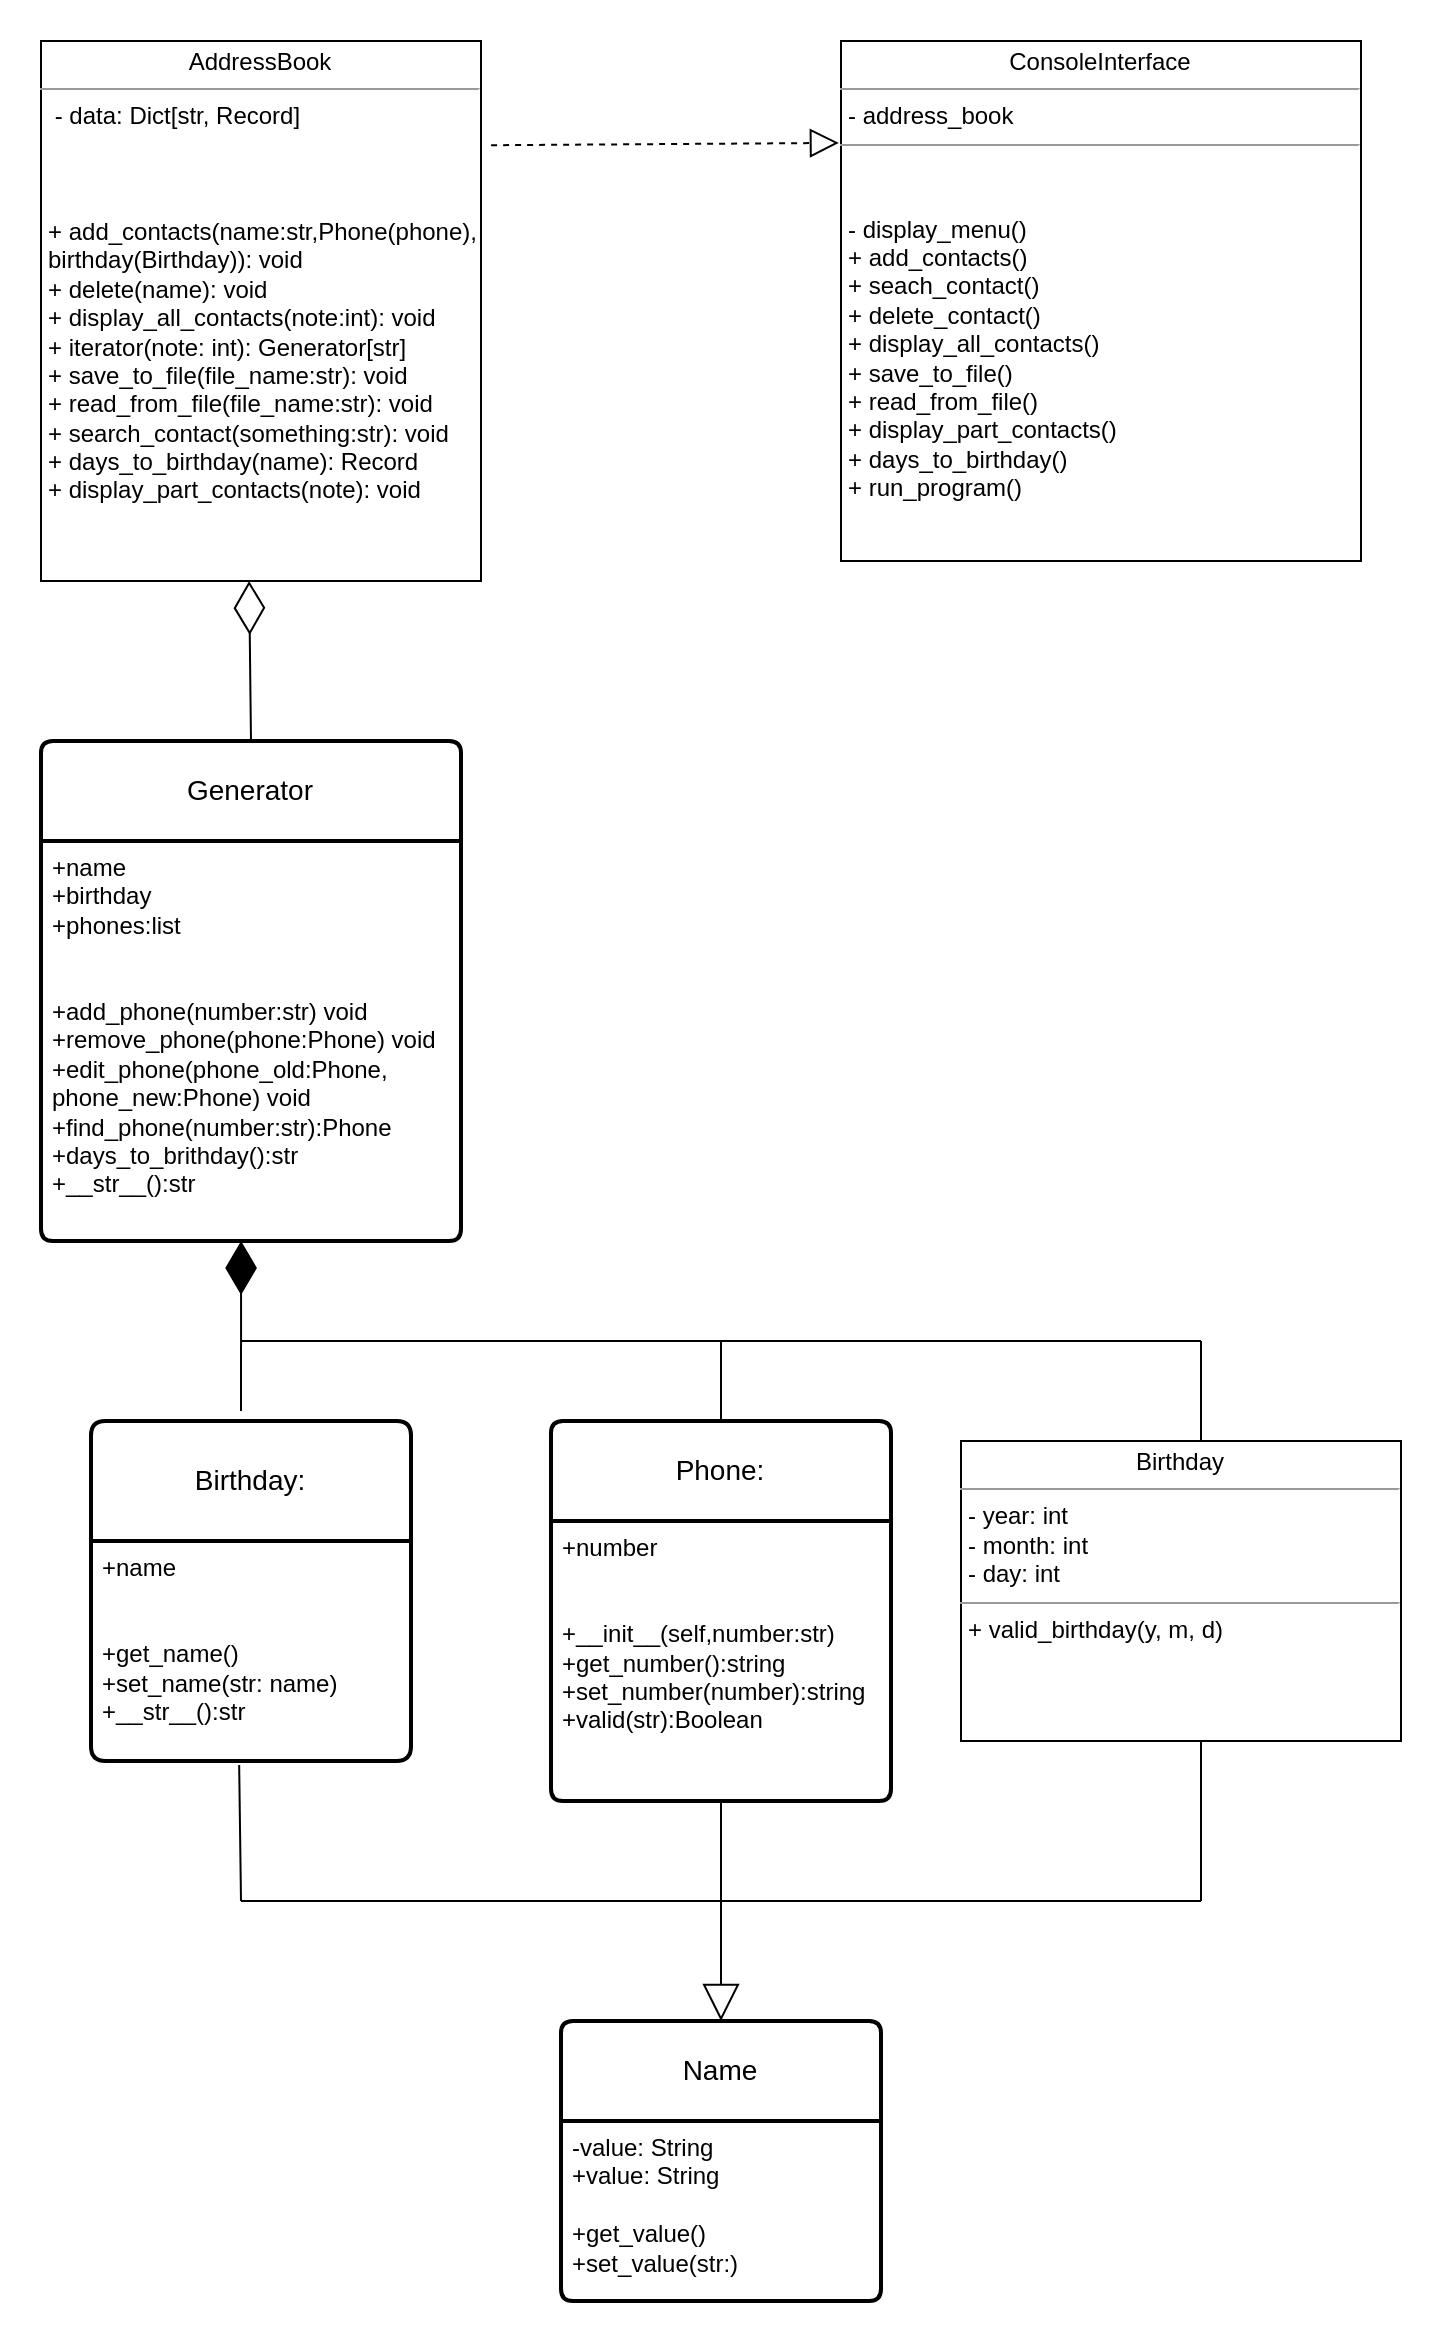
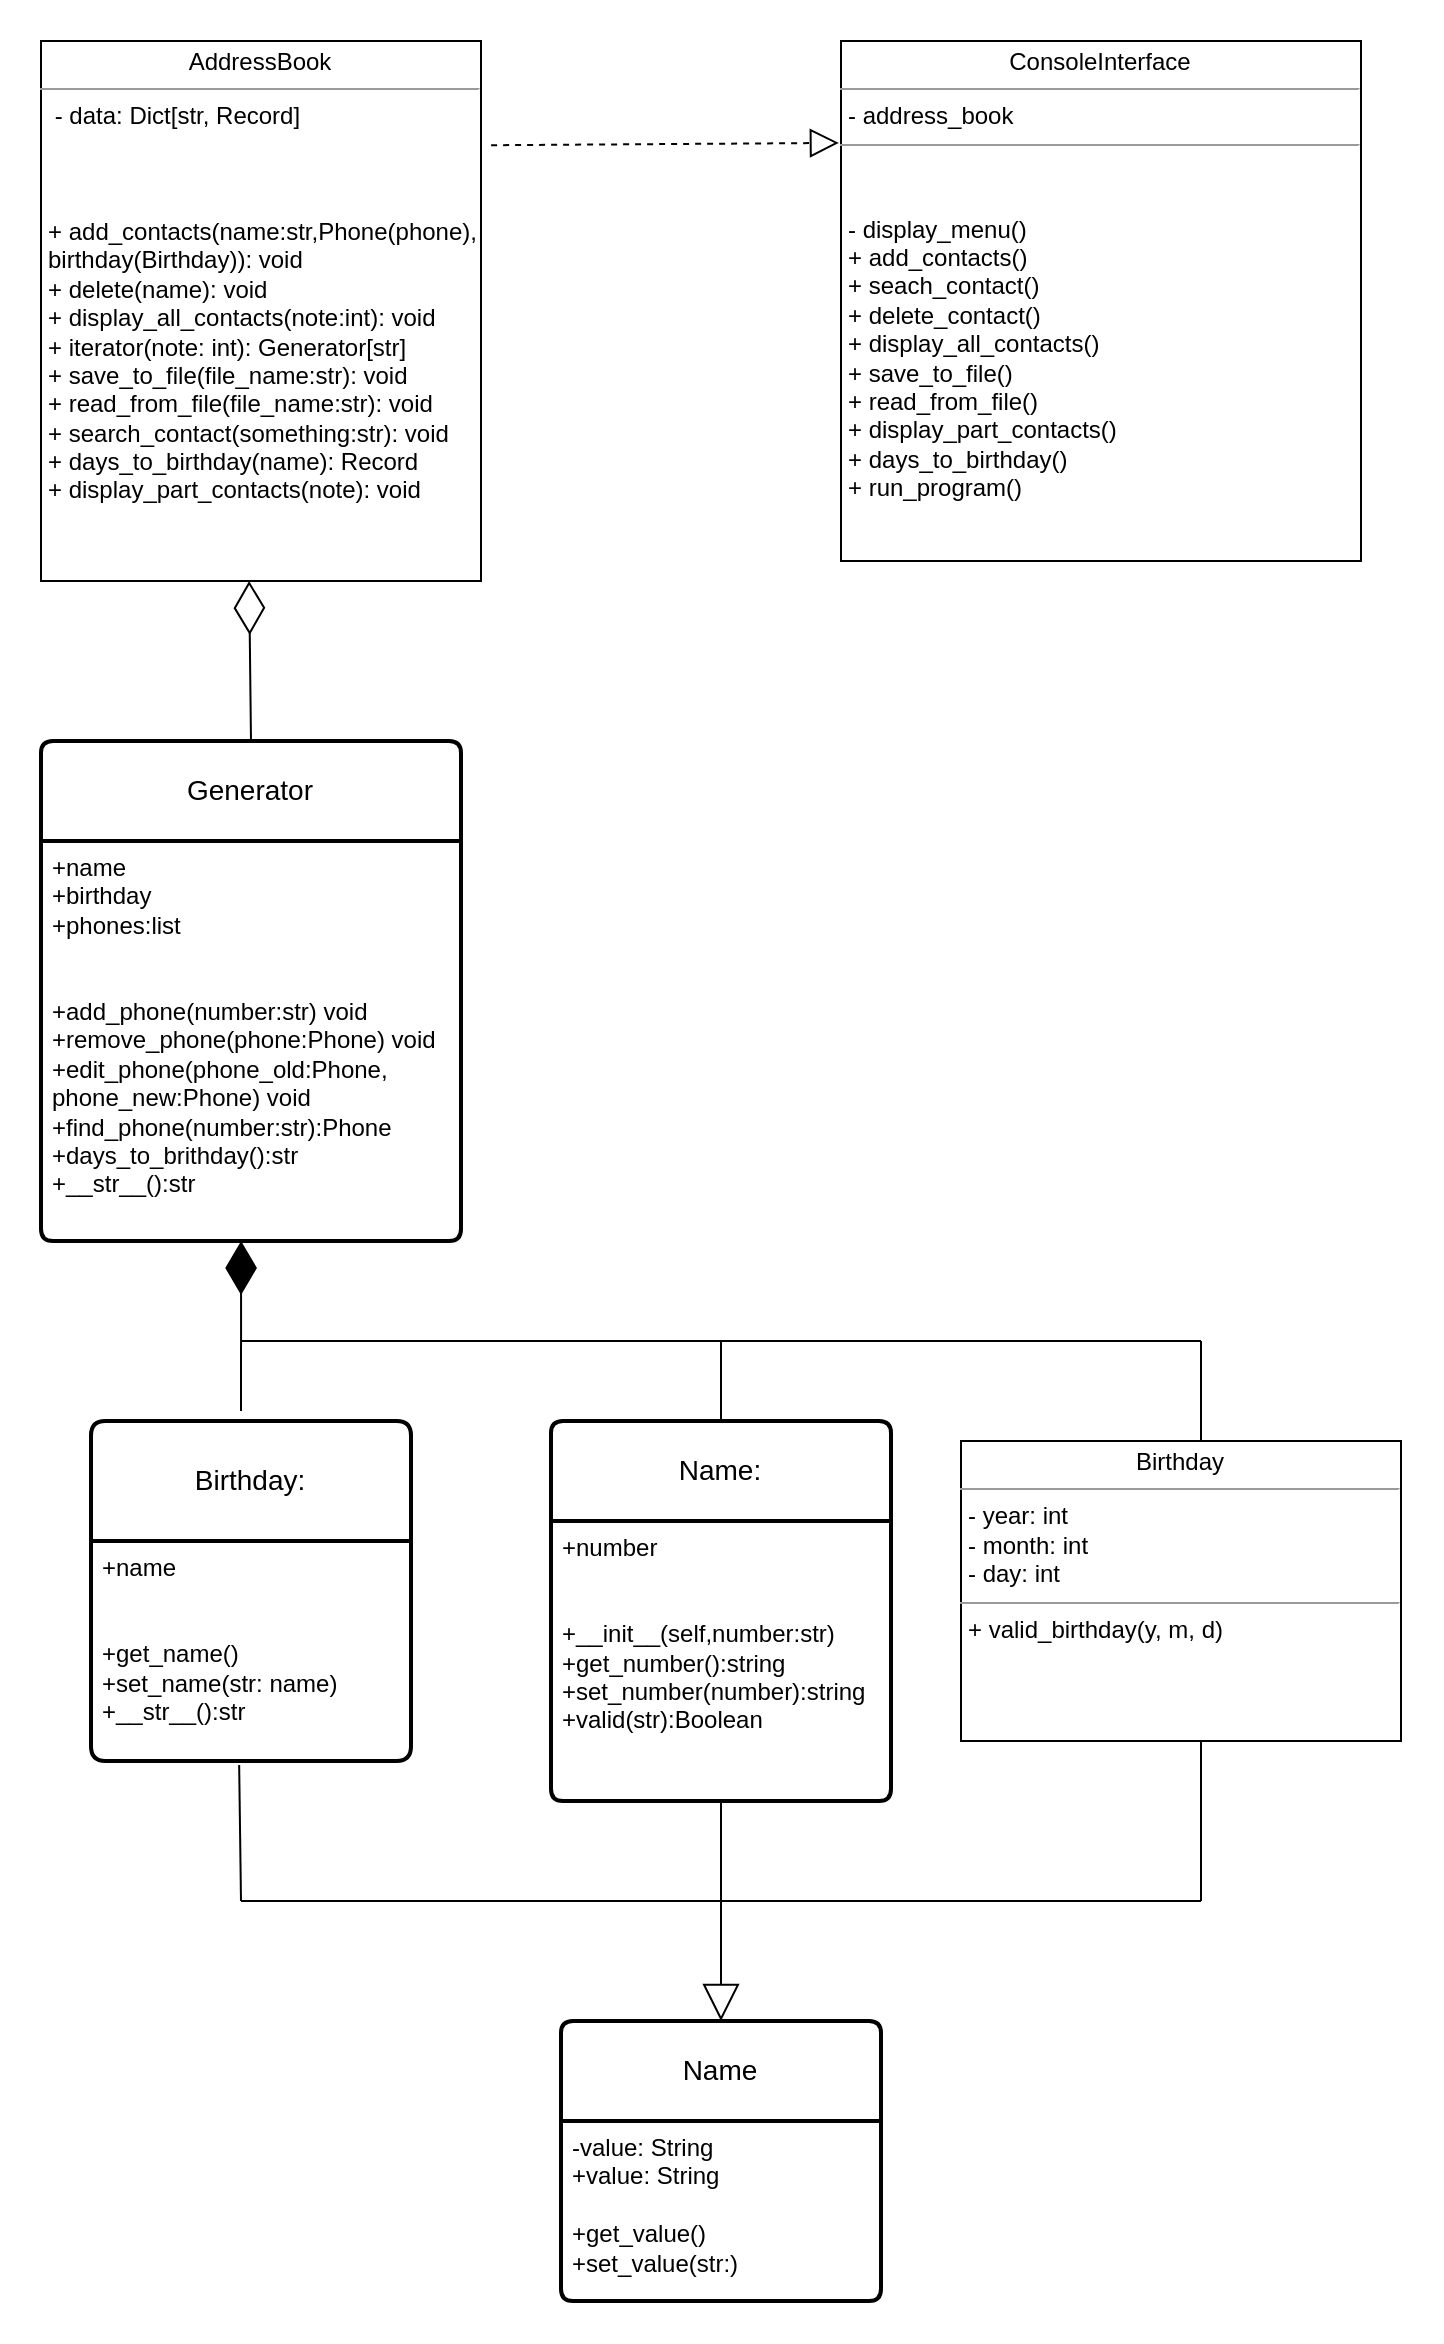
(721, 1471) -> (721, 1471)
